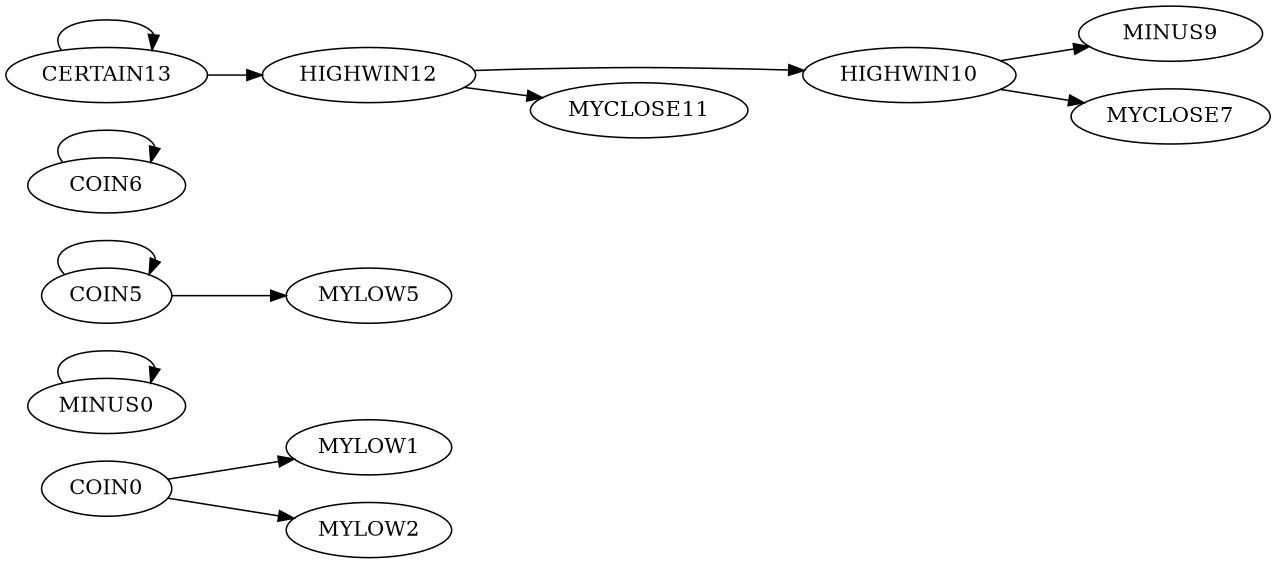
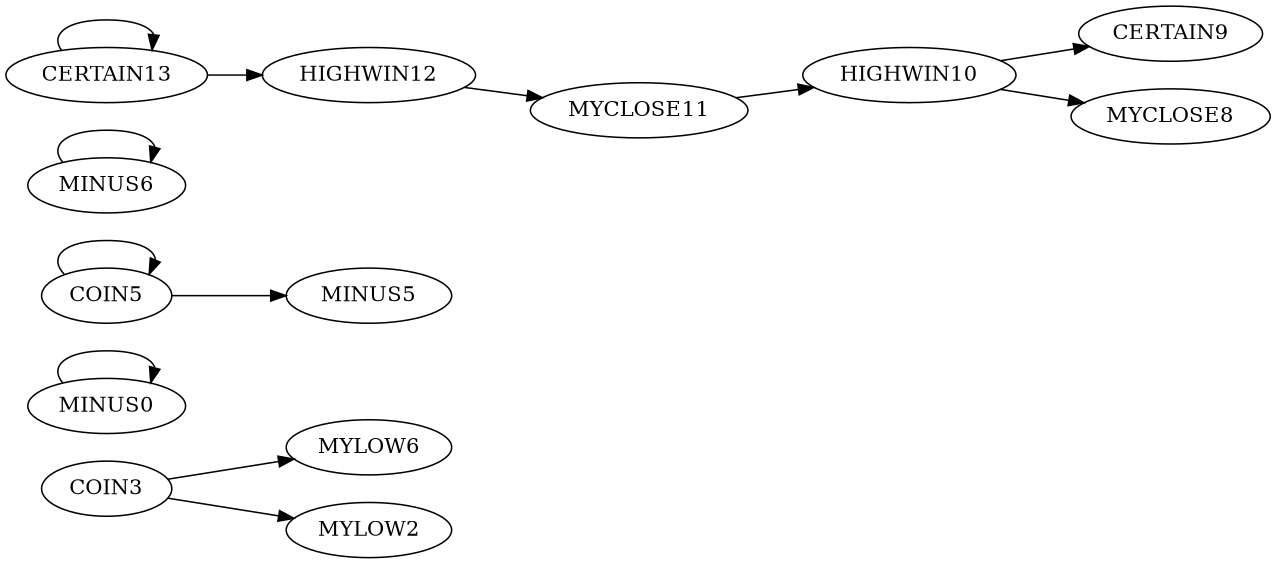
(1171, 34) -> (1171, 34)
(631, 68) -> (767, 94)
(1171, 116) -> (1171, 116)
(107, 185) -> (107, 185)
(369, 296) -> (369, 296)
(369, 447) -> (369, 447)
(107, 489) -> (107, 489)
